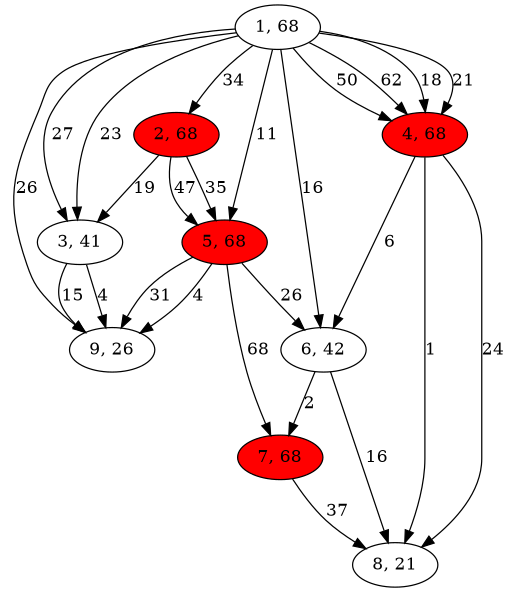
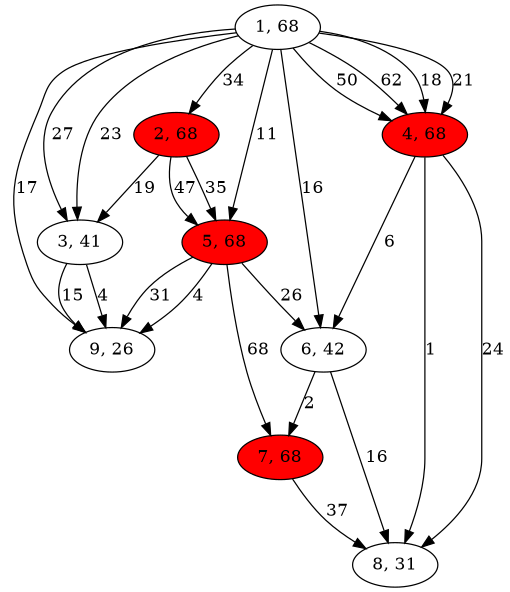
(27, 189) -> (27, 189)
(395, 565) -> (395, 565)
